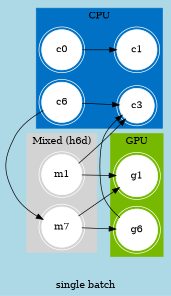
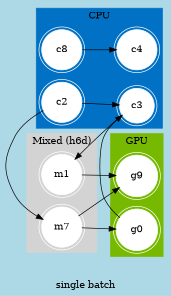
(62, 50) -> (62, 50)
(137, 50) -> (137, 50)
(62, 102) -> (62, 102)
(93, 151) -> (92, 142)
(137, 176) -> (137, 176)
(137, 230) -> (137, 230)
